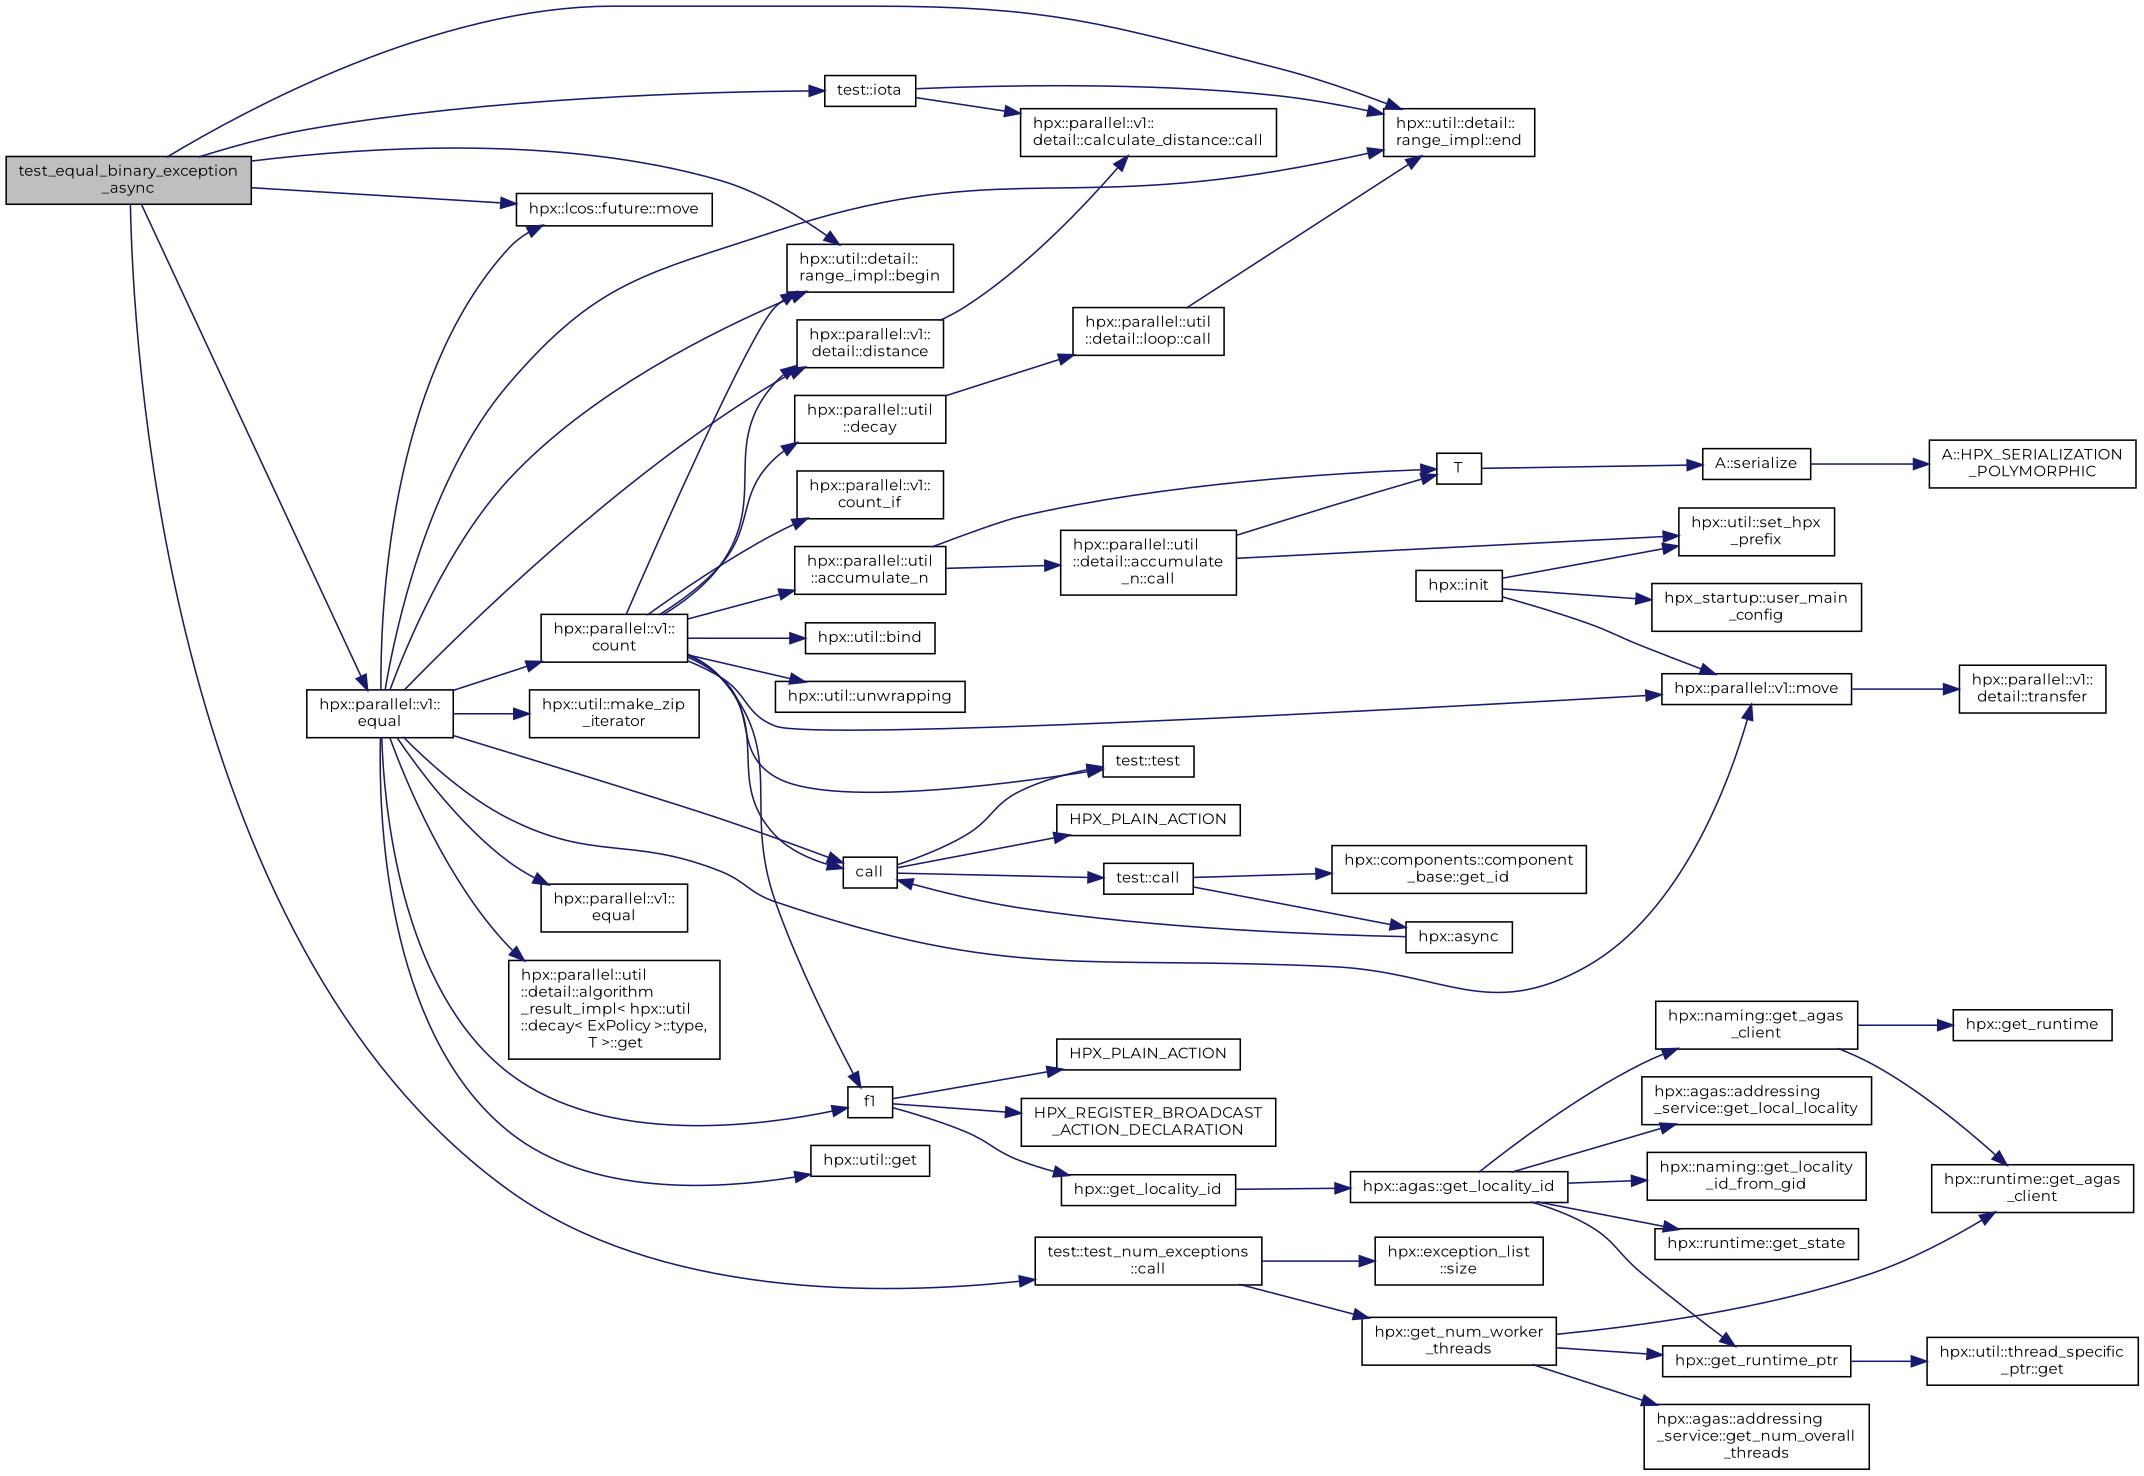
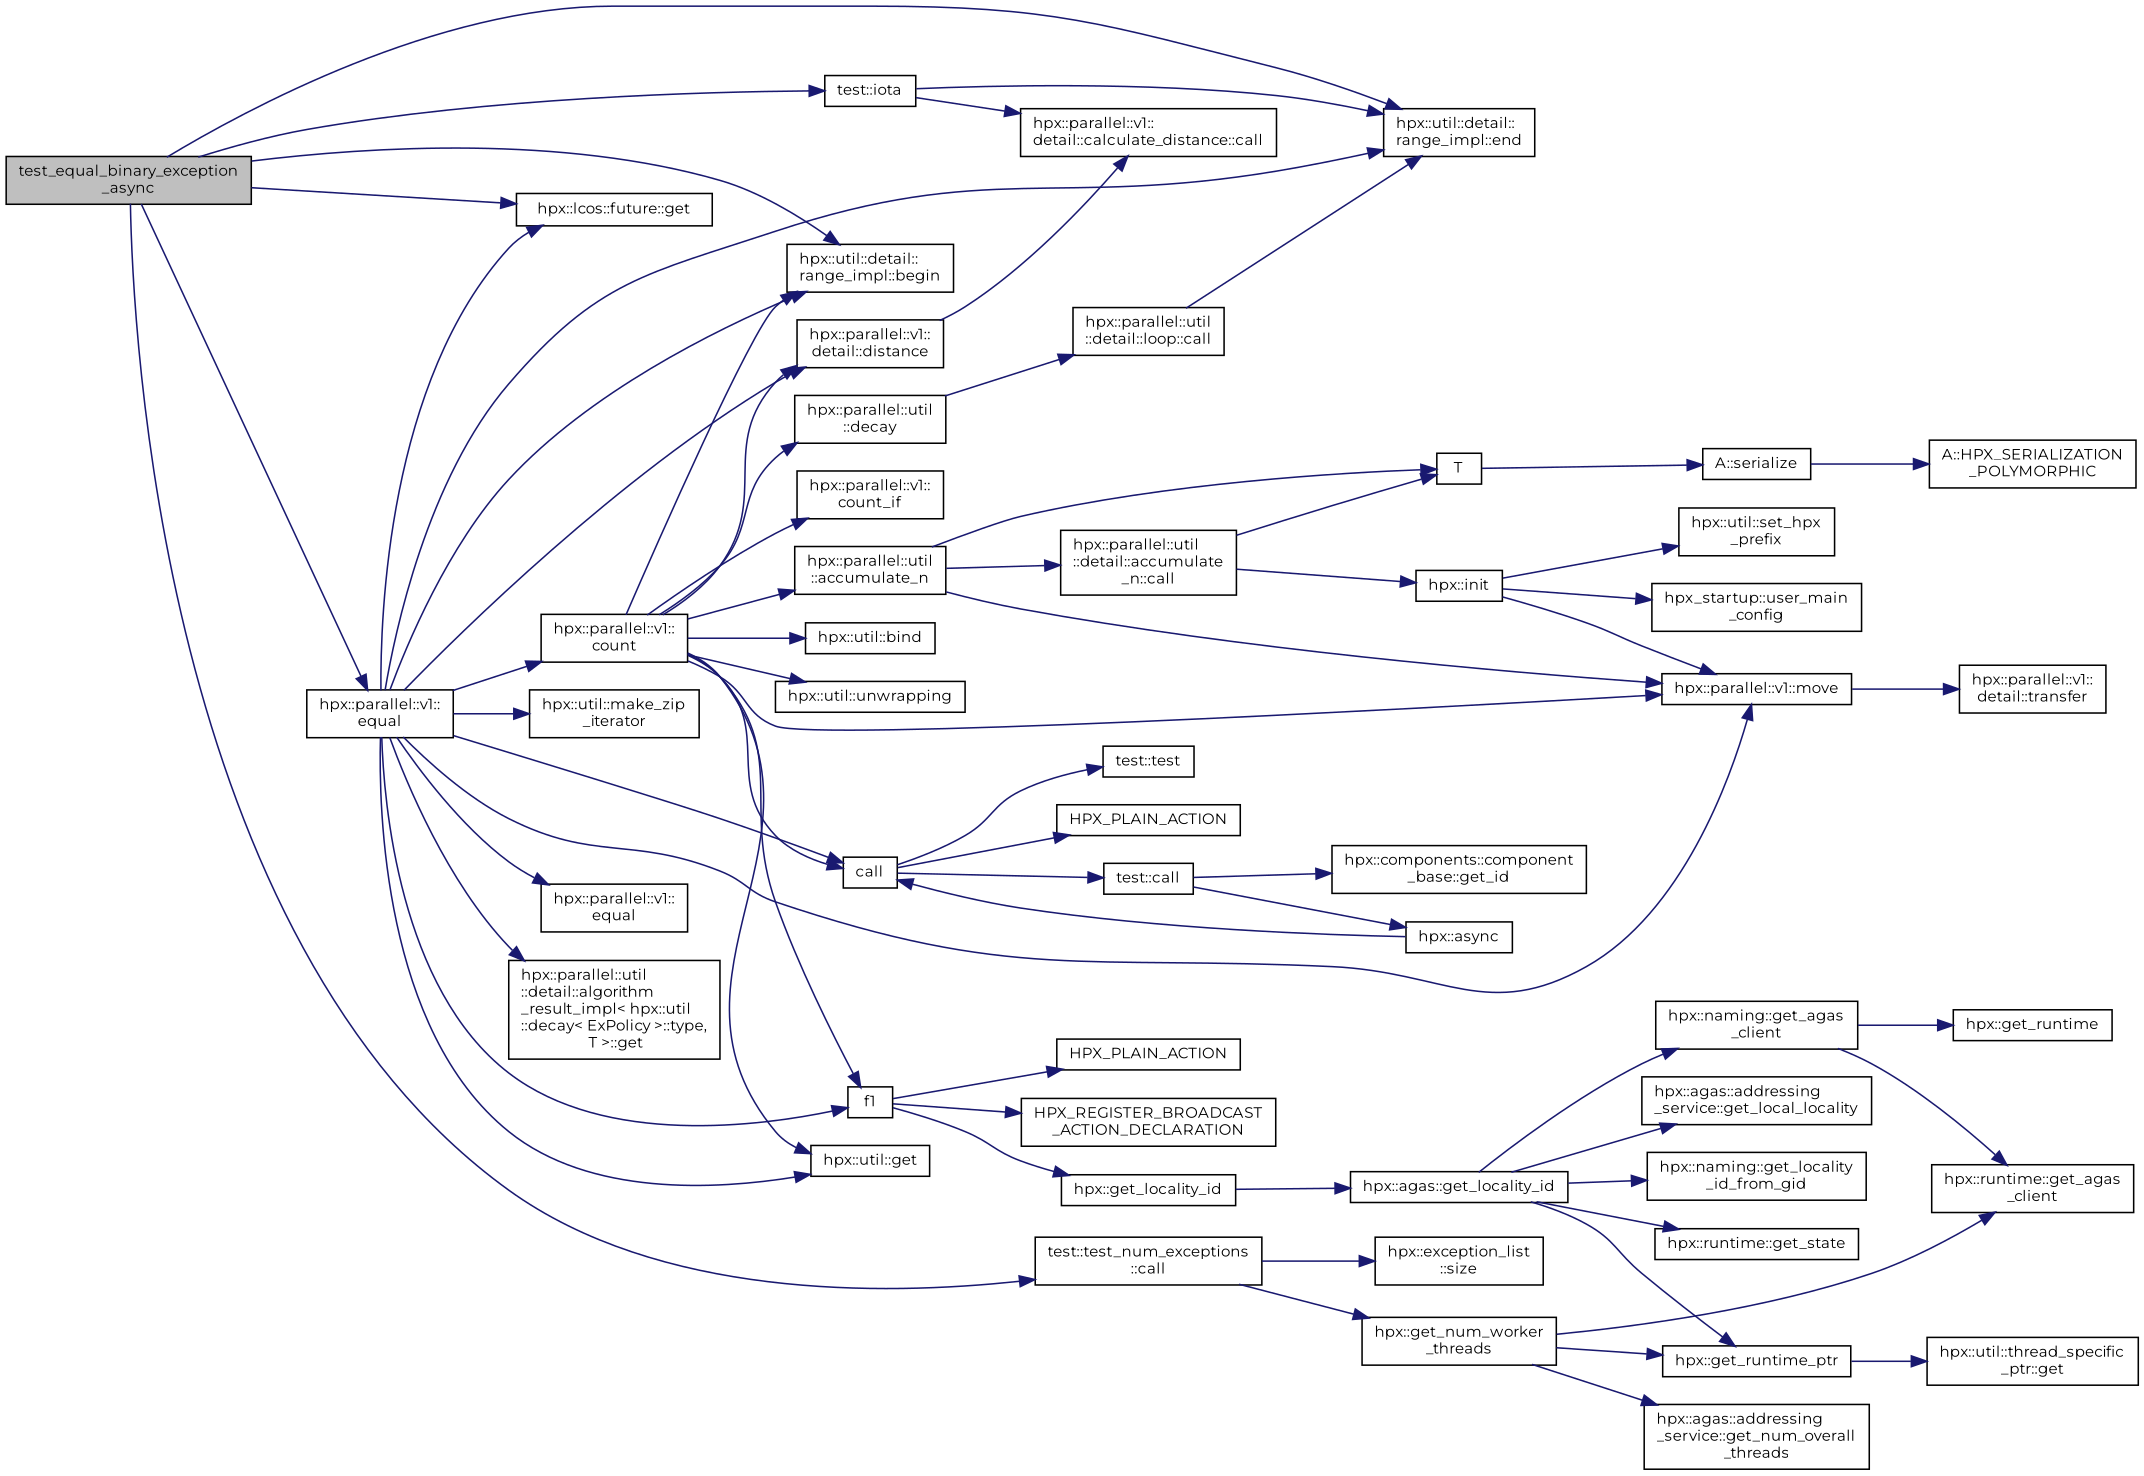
(614, 210) -> (614, 210)
(1450, 547) -> (1319, 575)
none -> (1294, 649)
(853, 792) -> (745, 911)
